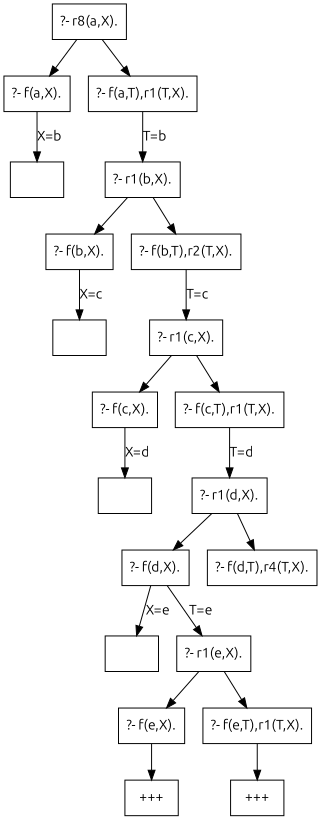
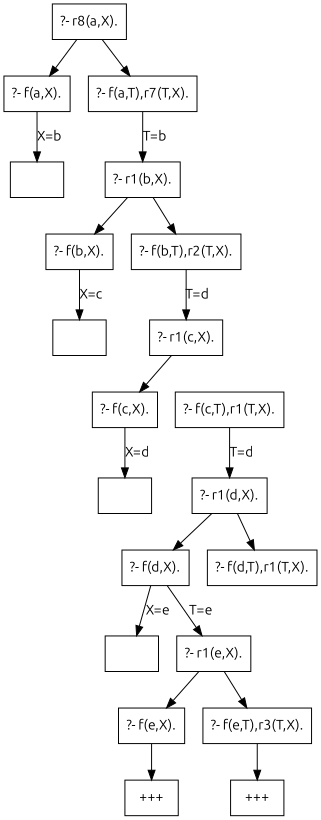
(143, 94) -> (143, 94)
(198, 295) -> (198, 295)
(205, 370) -> none
(262, 568) -> (262, 568)
(257, 726) -> (257, 726)
